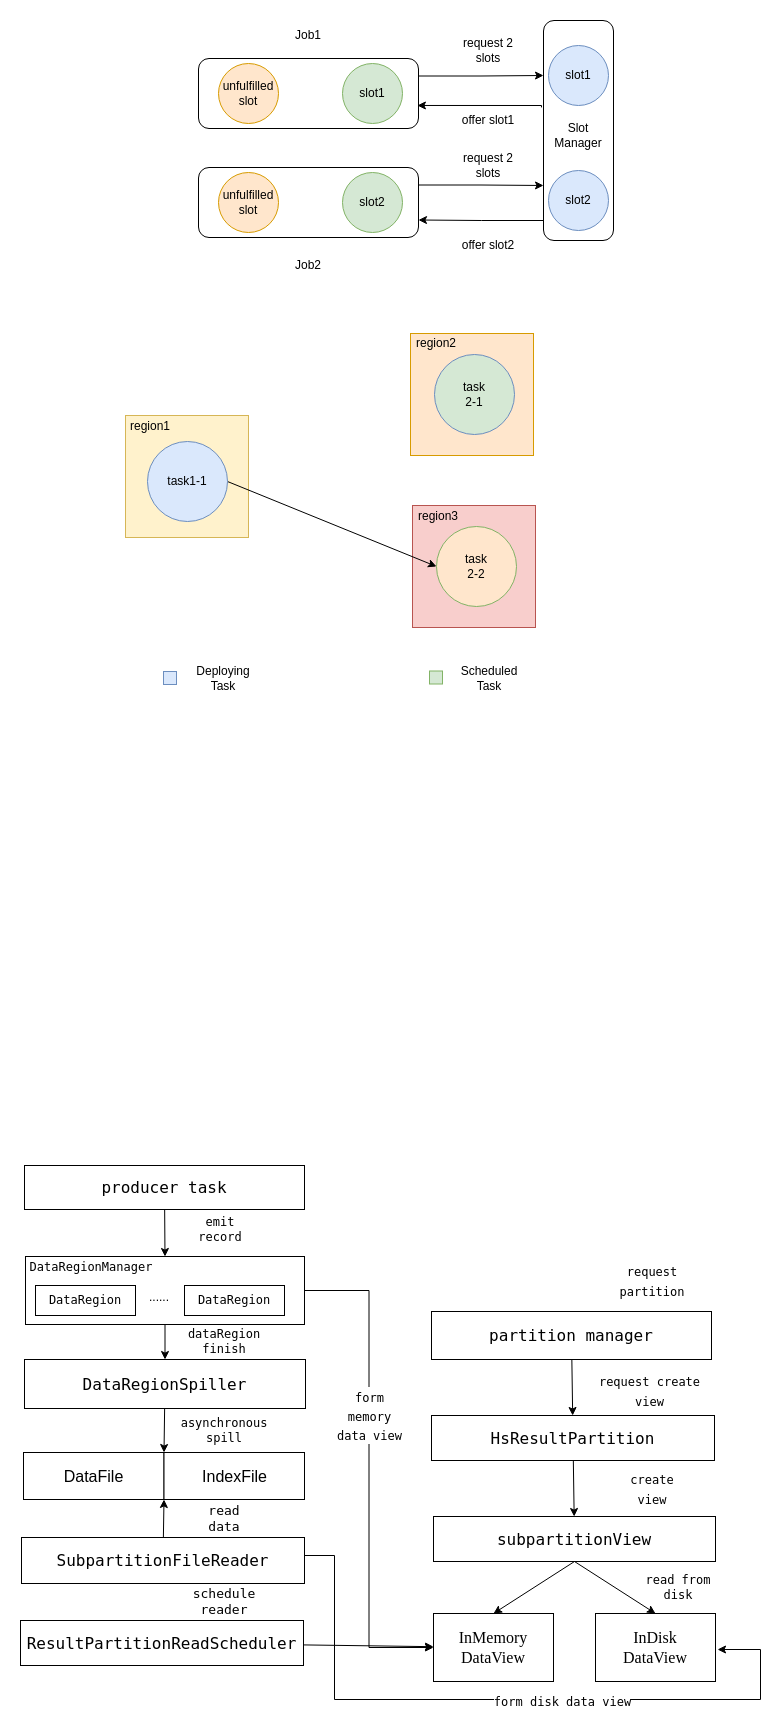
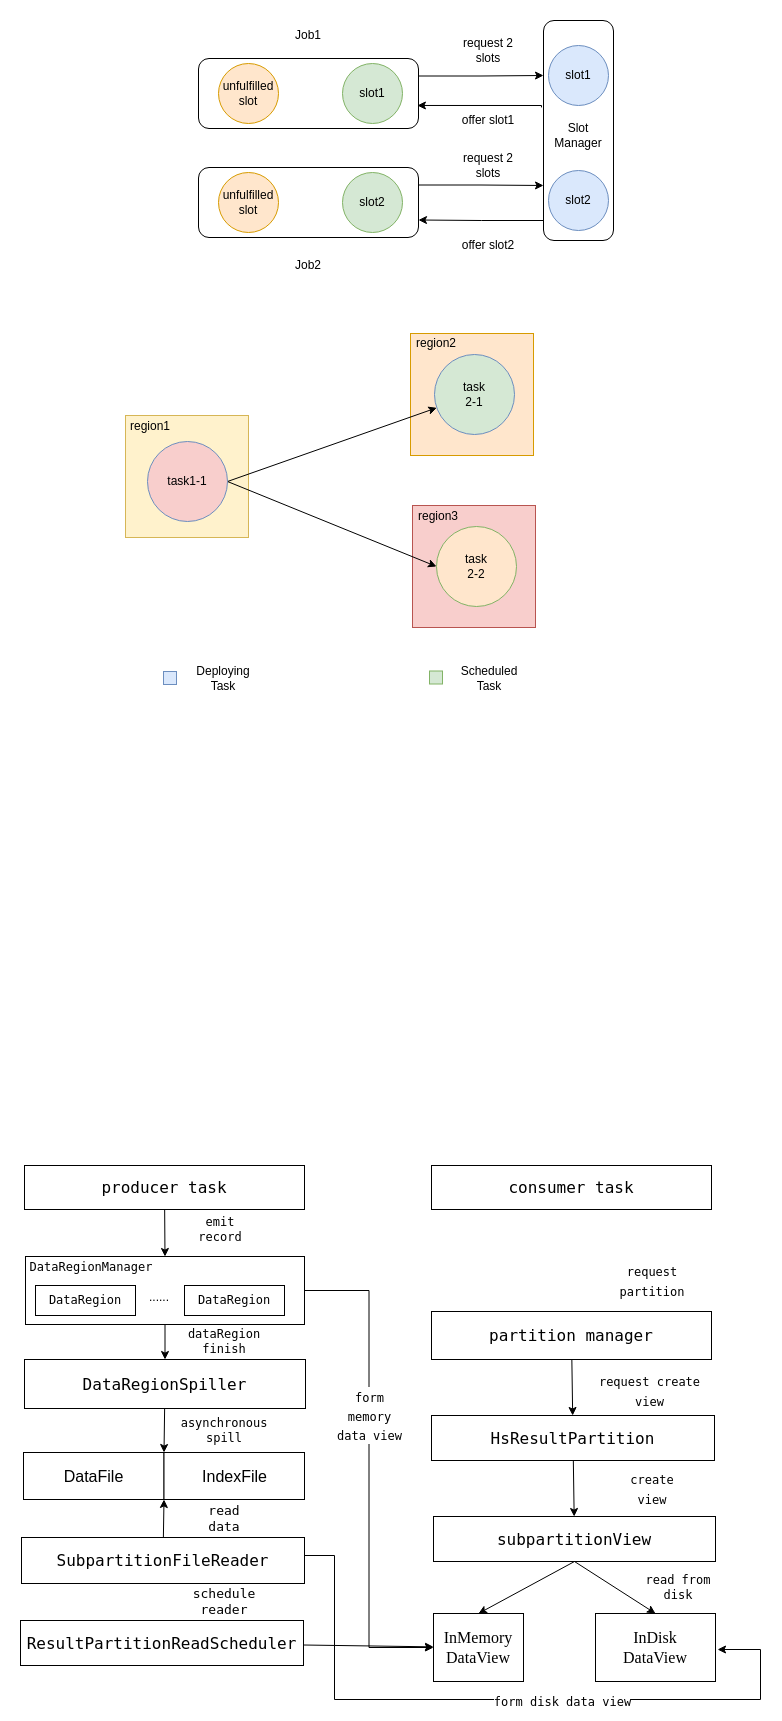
none -> (331, 445)
(188, 482) -> (188, 482)
none -> (572, 1188)
(494, 1648) -> (479, 1648)
